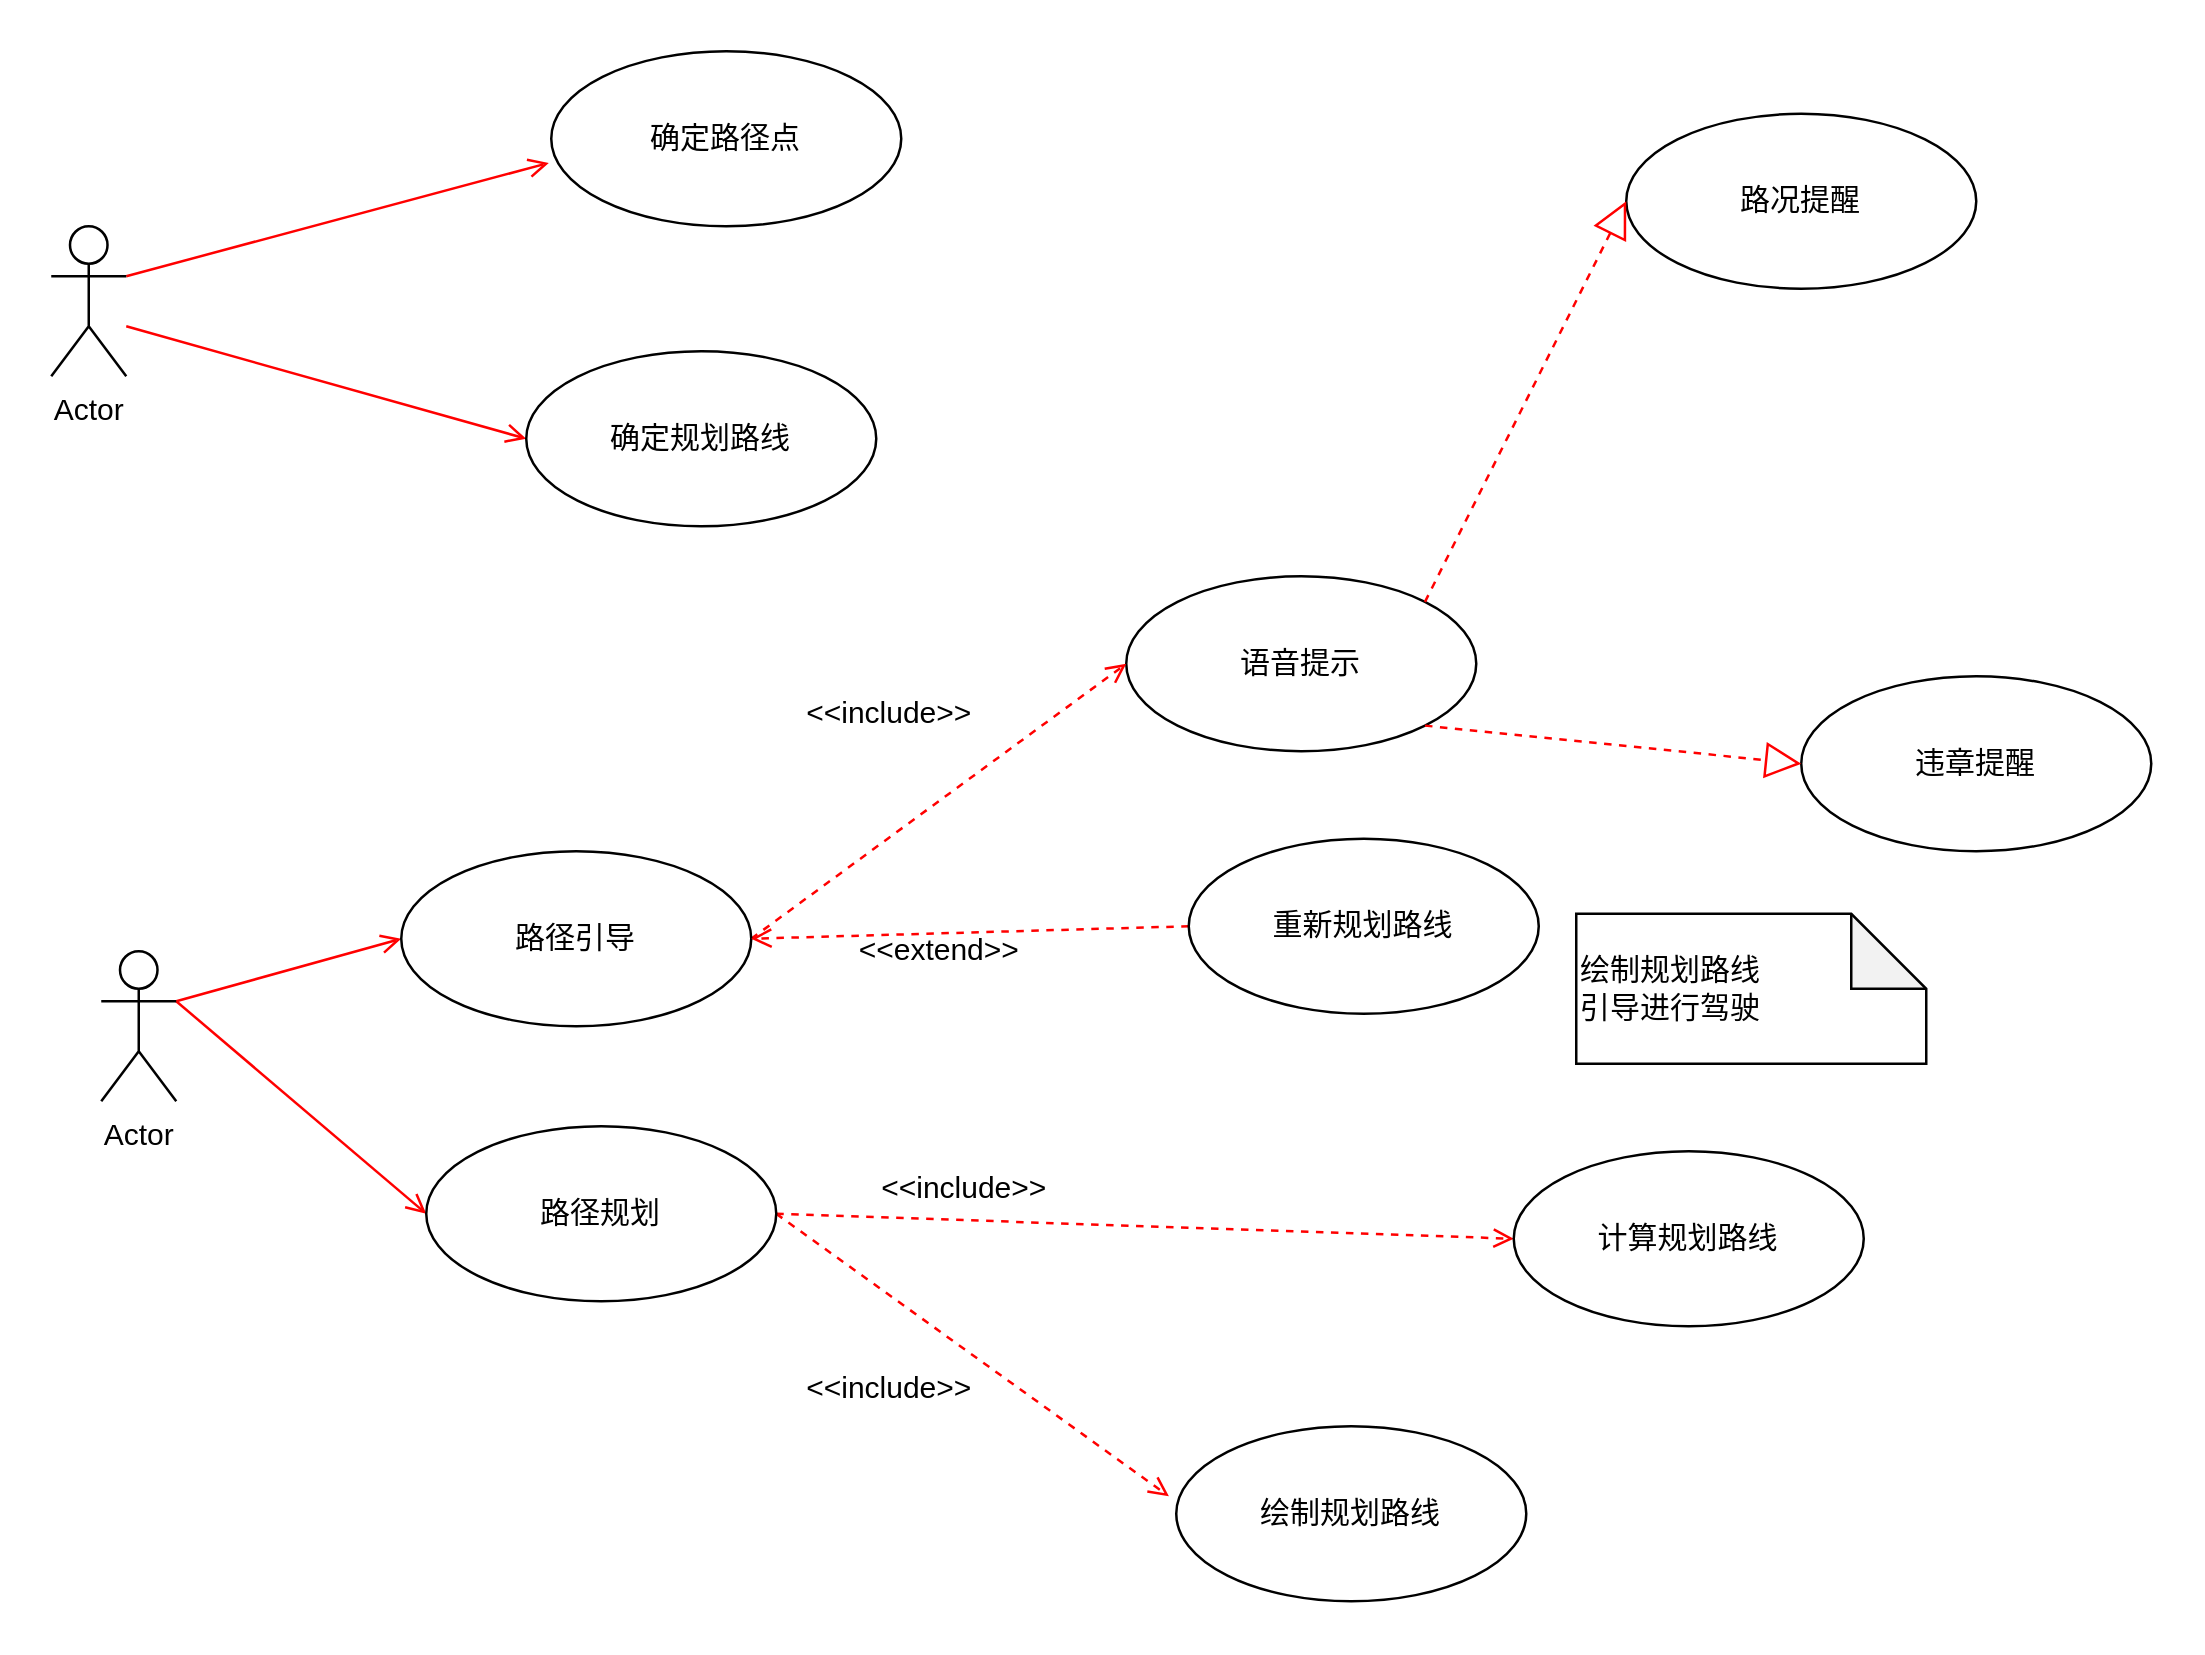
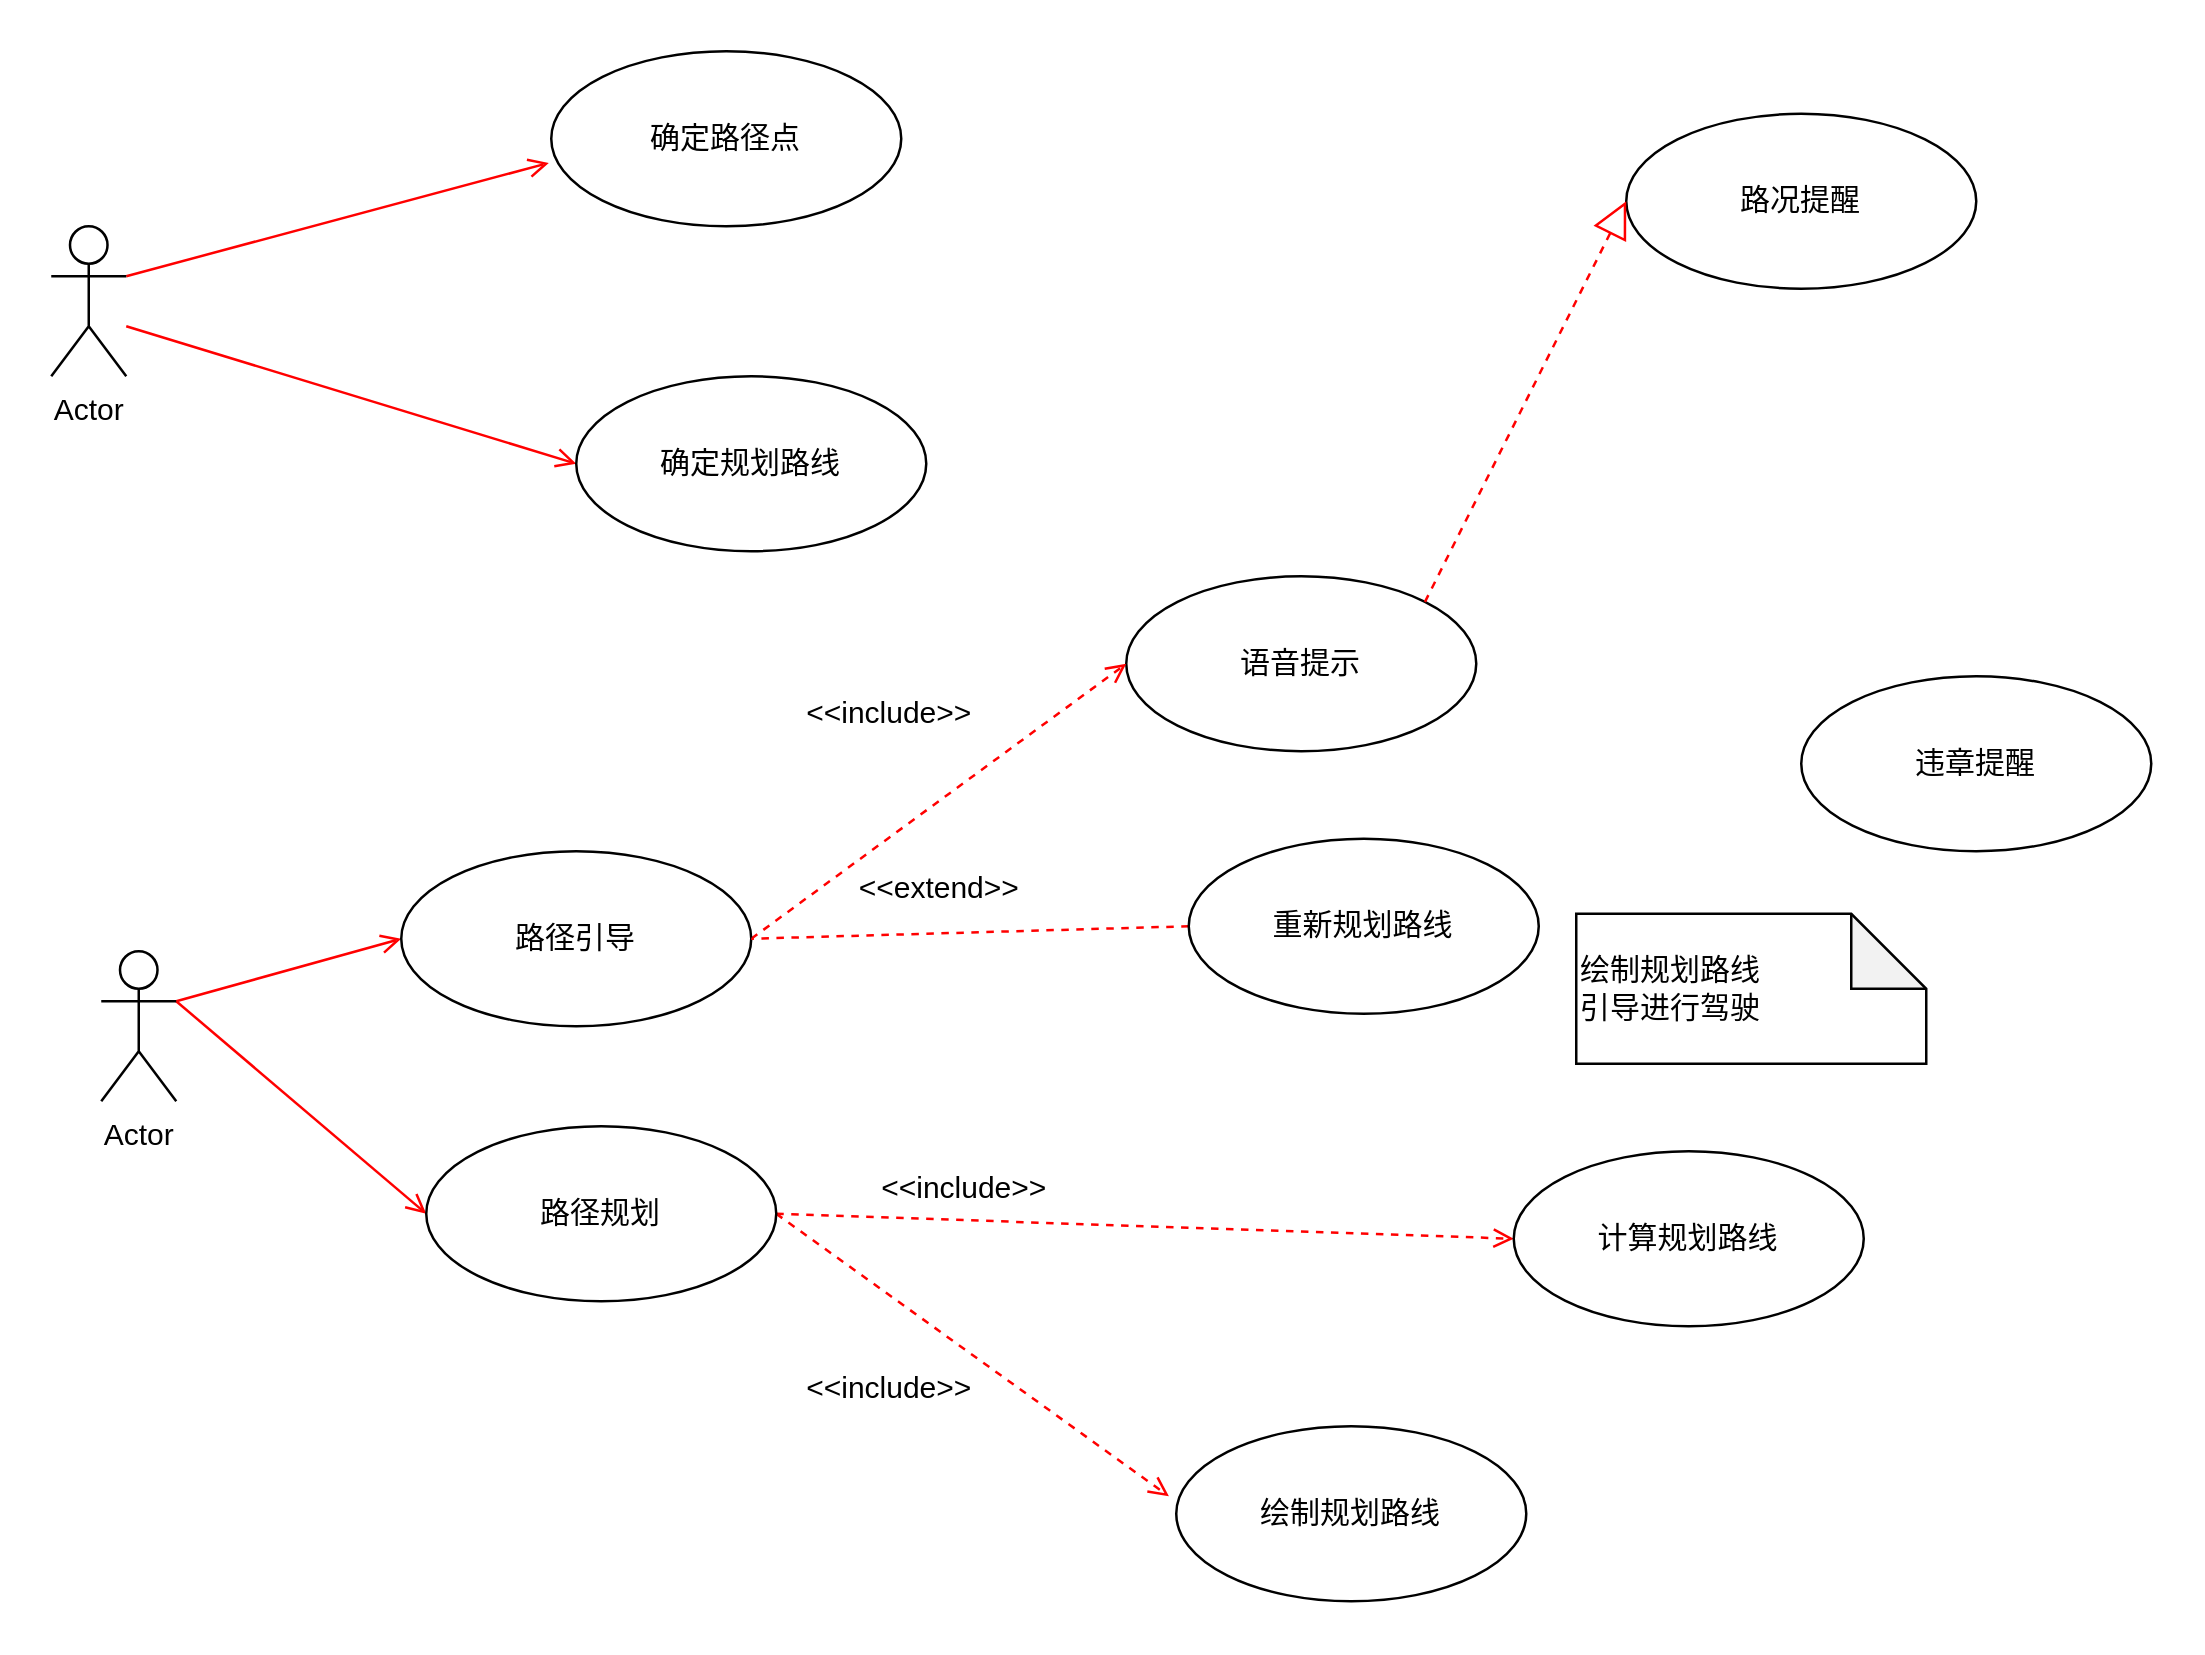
(701, 439) -> (751, 464)
(1596, 743) -> none
(760, 939) -> (760, 938)
(939, 951) -> (939, 889)
